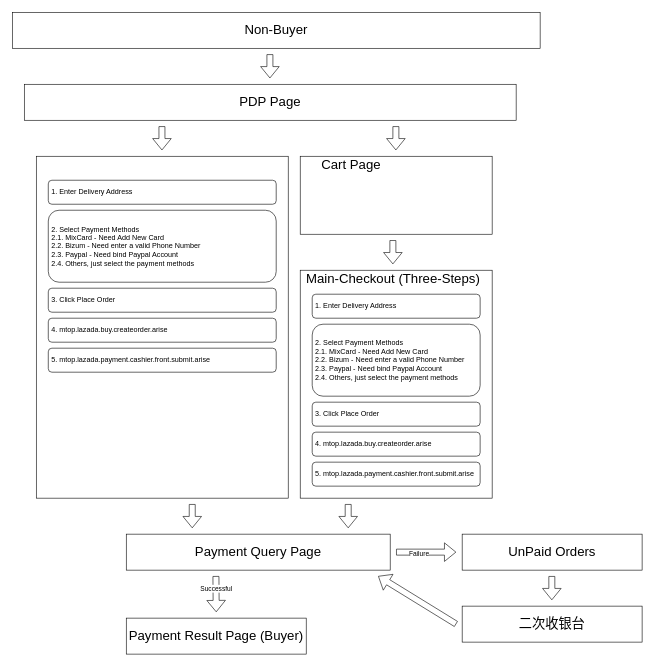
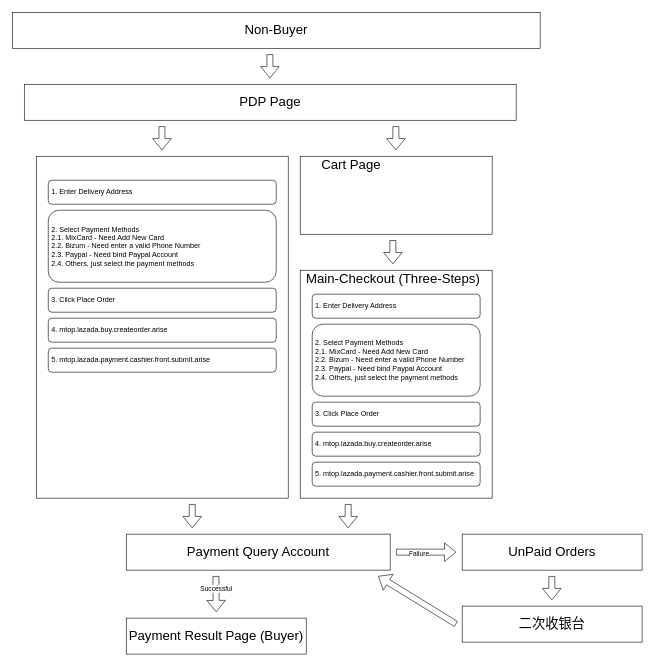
(258, 552) -> (258, 552)
